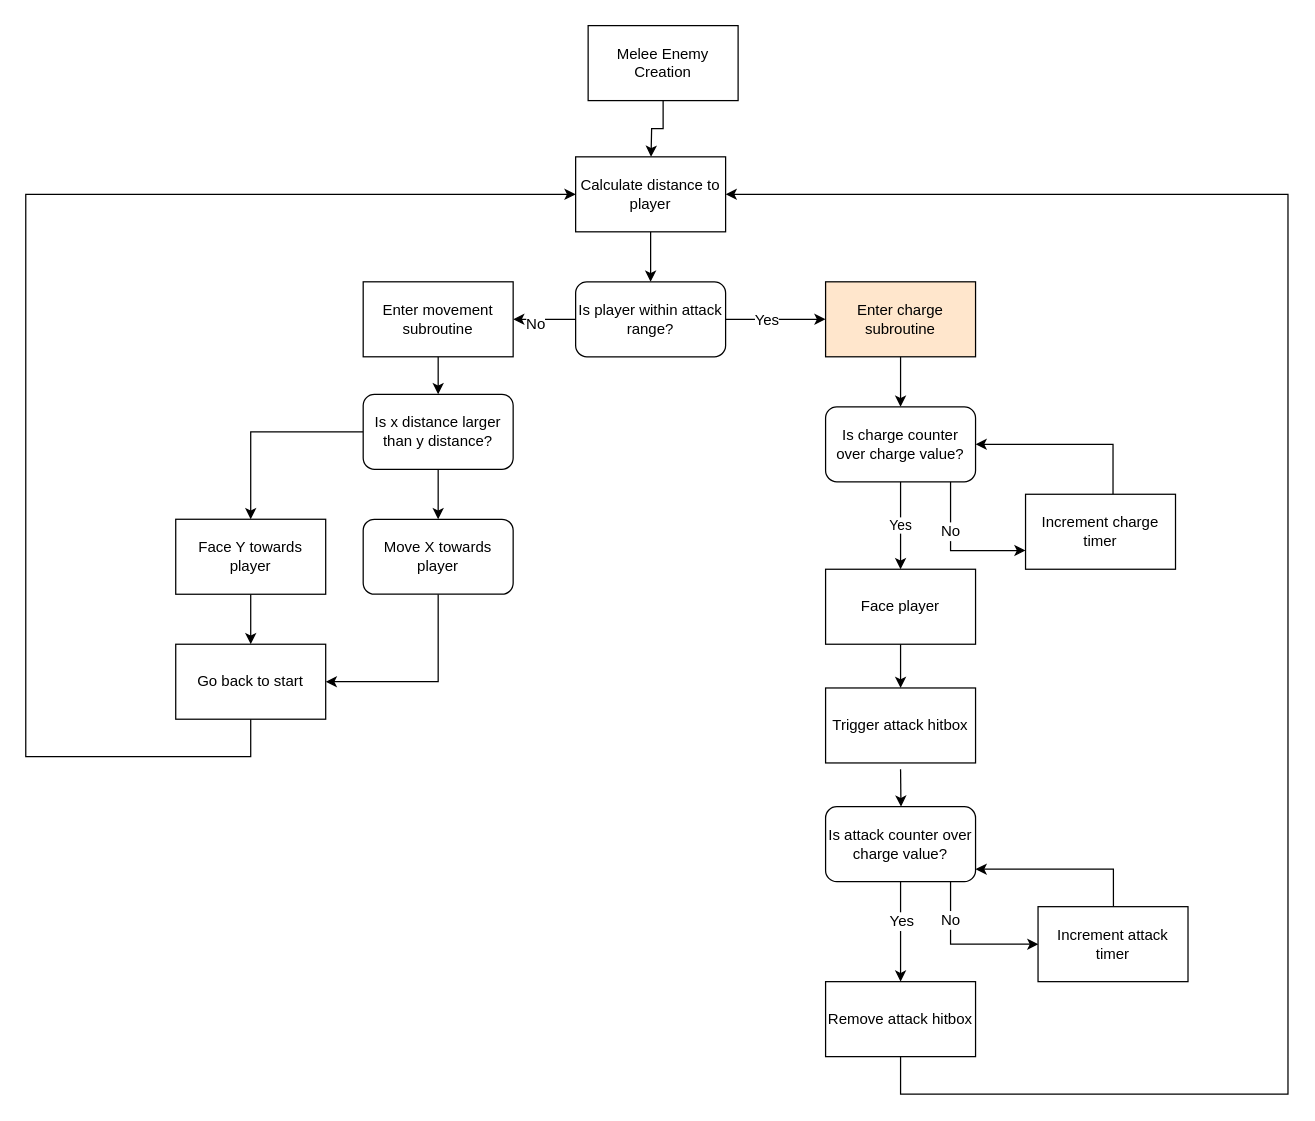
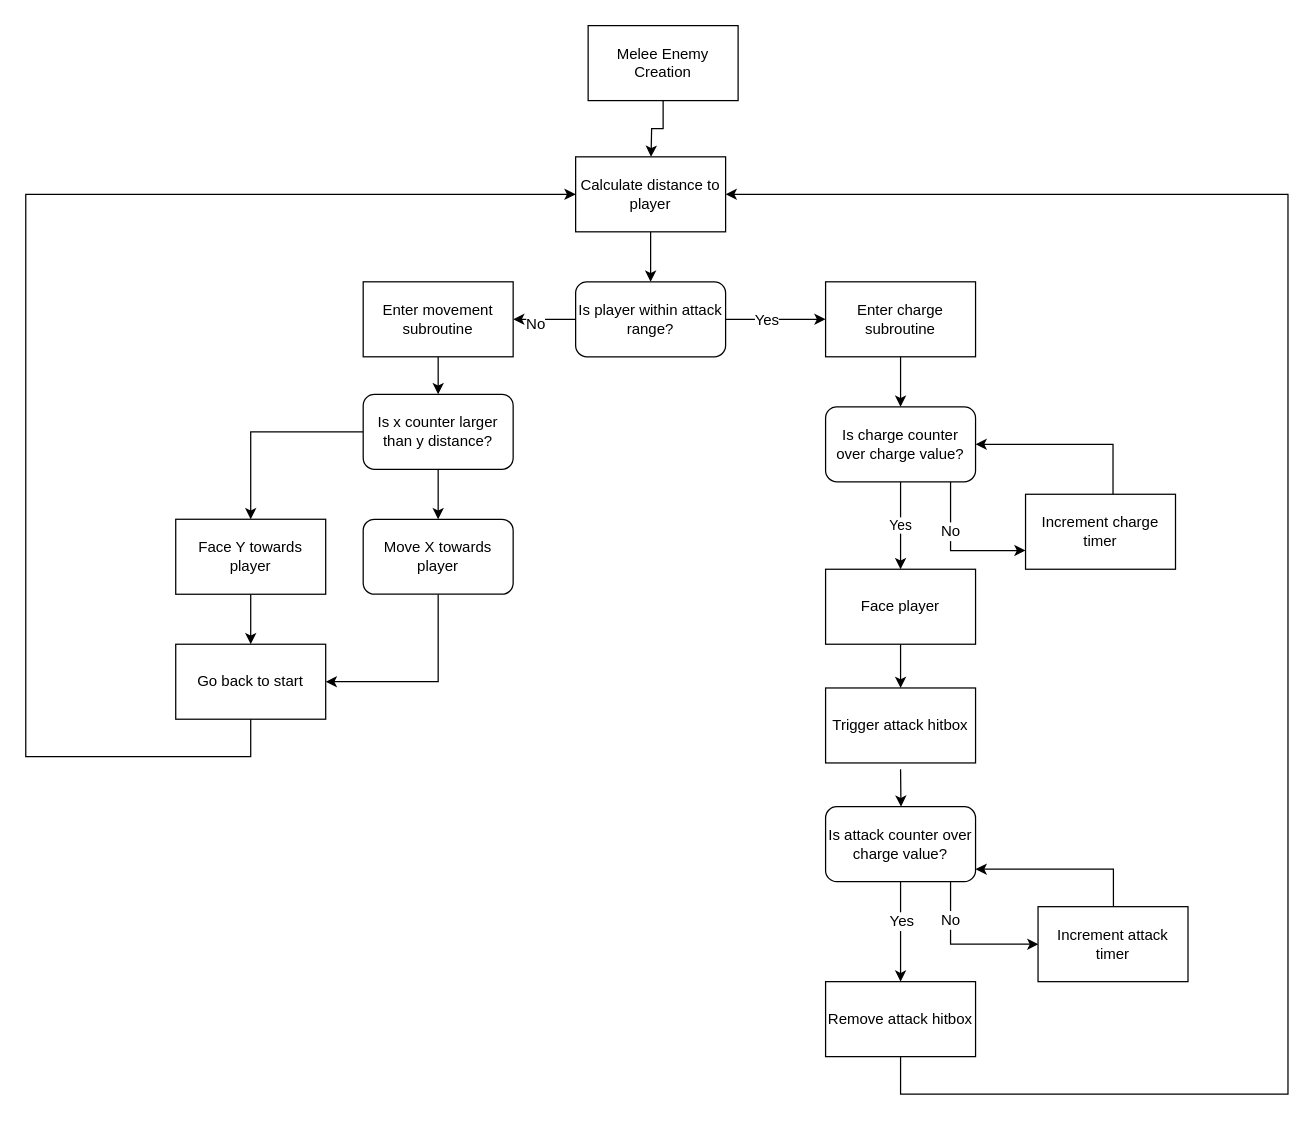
(901, 319) -> (901, 319)
(438, 432) -> (438, 432)
